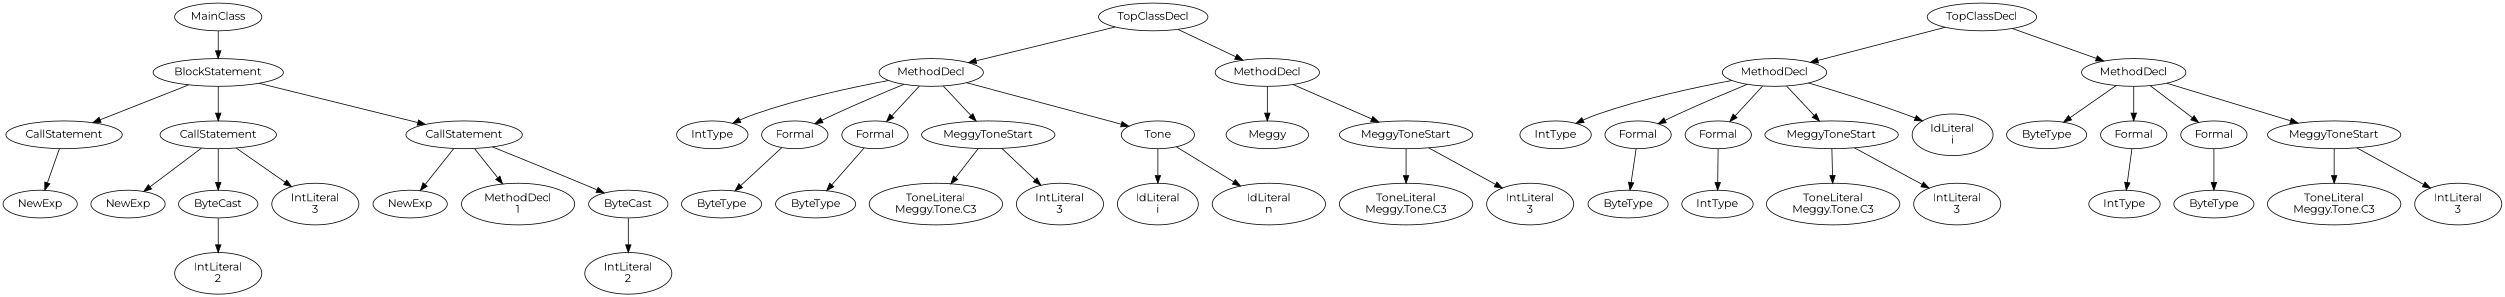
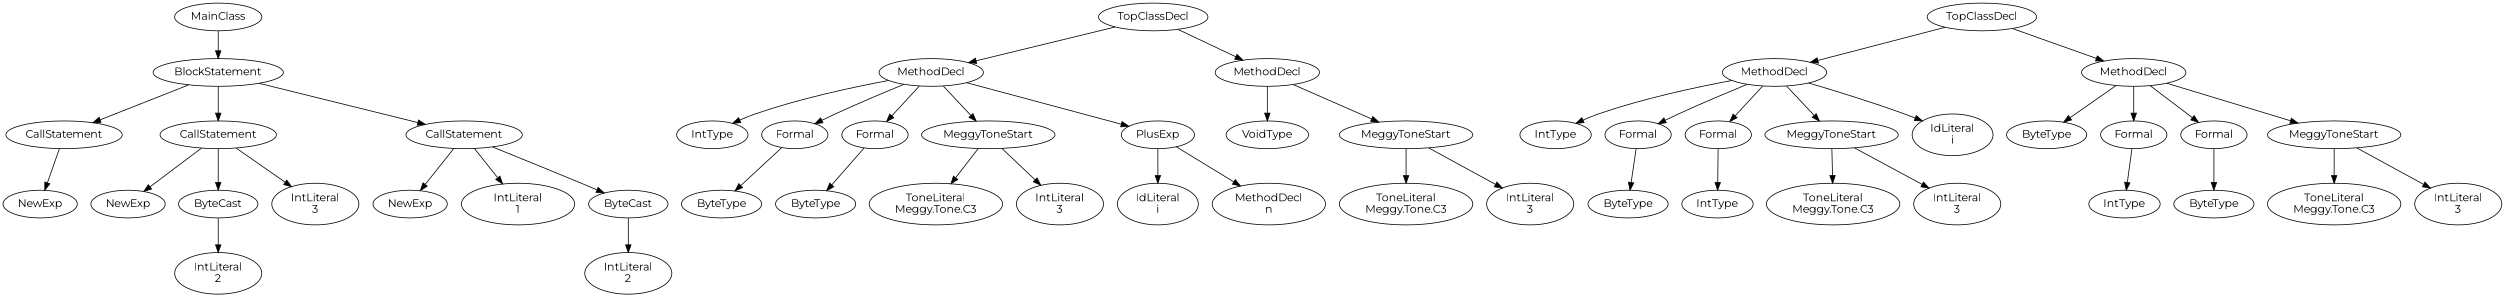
(1158, 135) -> (1158, 135)
(1267, 135) -> (1267, 135)
(518, 204) -> (518, 204)
(1269, 204) -> (1269, 204)
